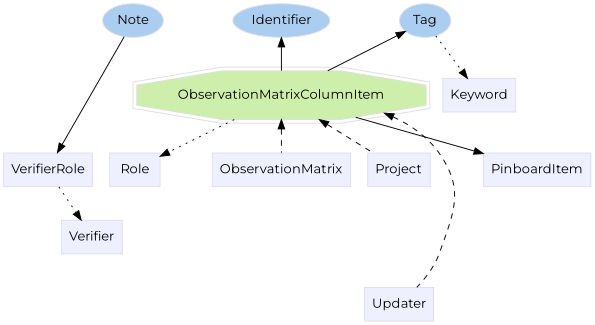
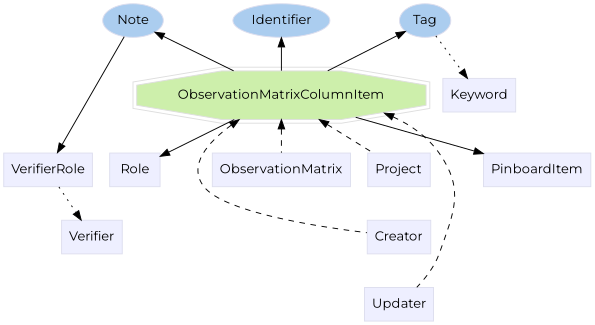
none -> (199, 54)
(201, 136) -> (201, 136)
none -> (399, 237)
